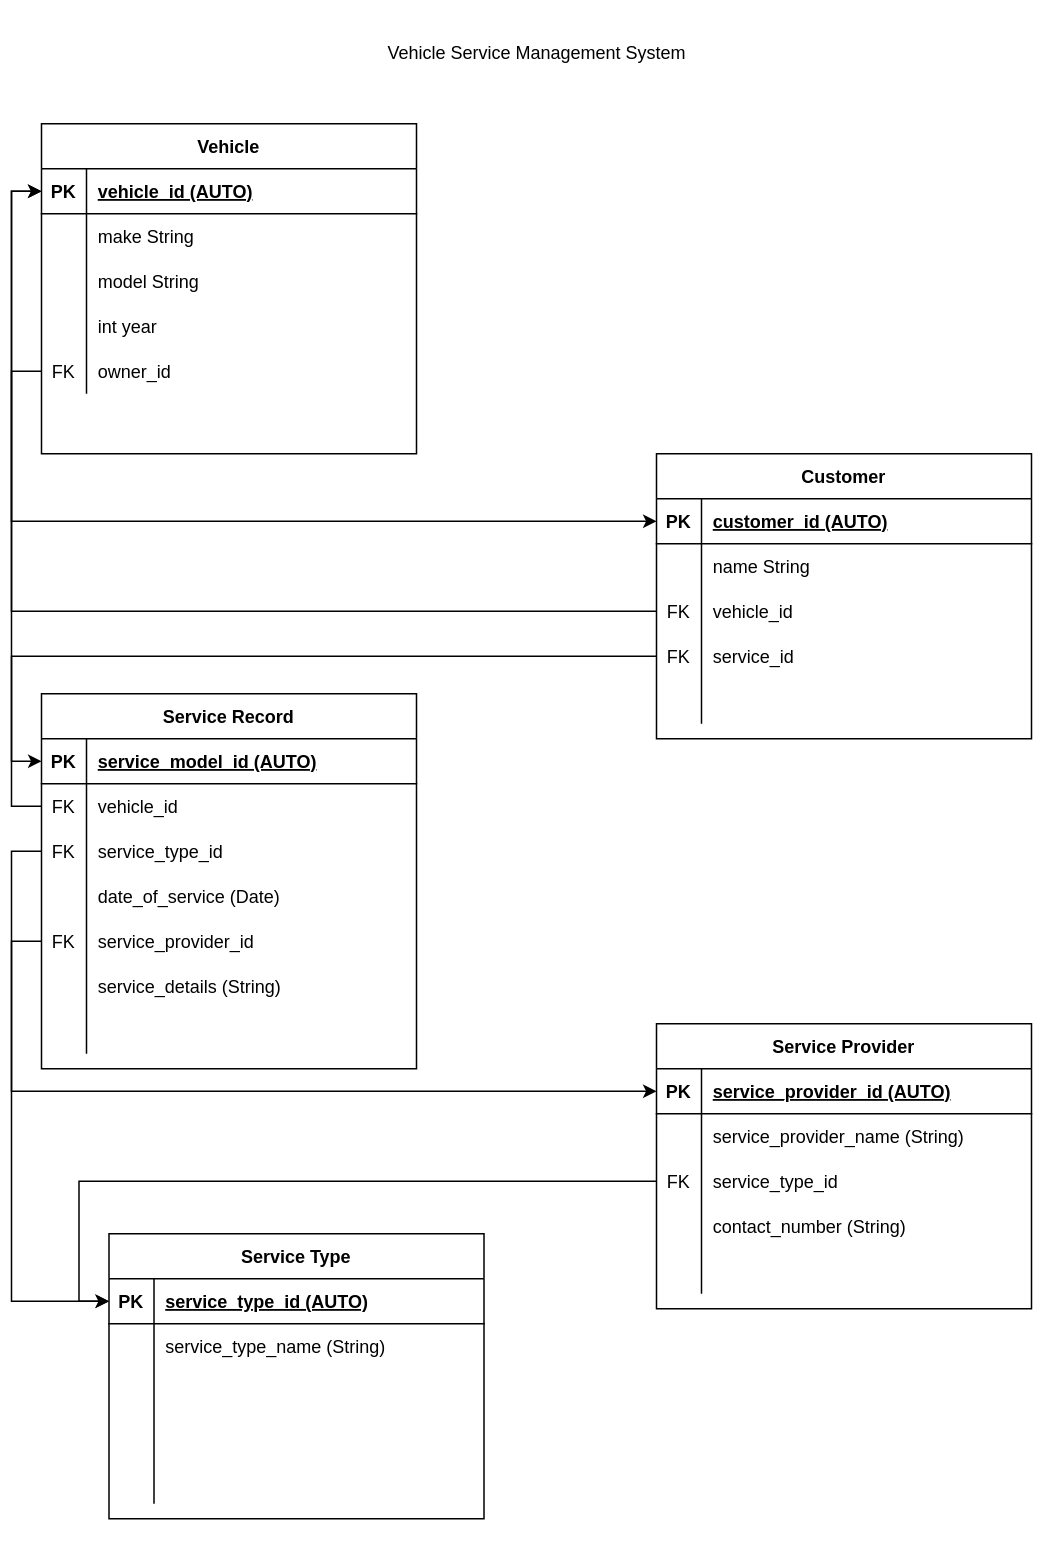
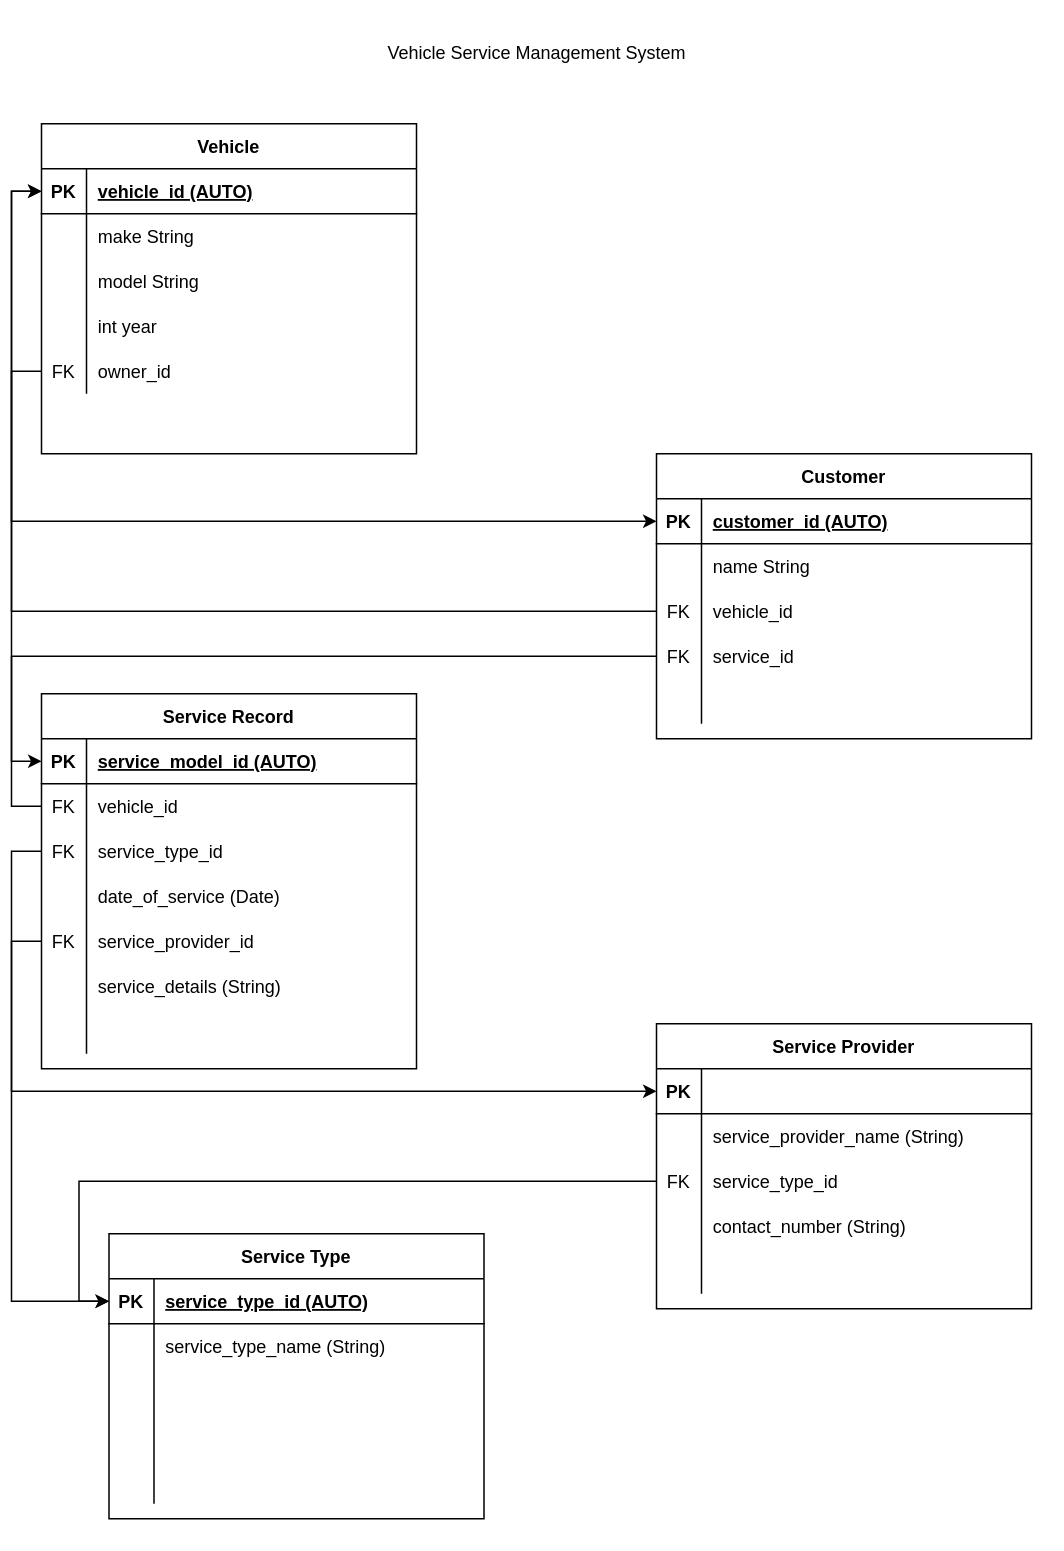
(866, 1091) -> none
